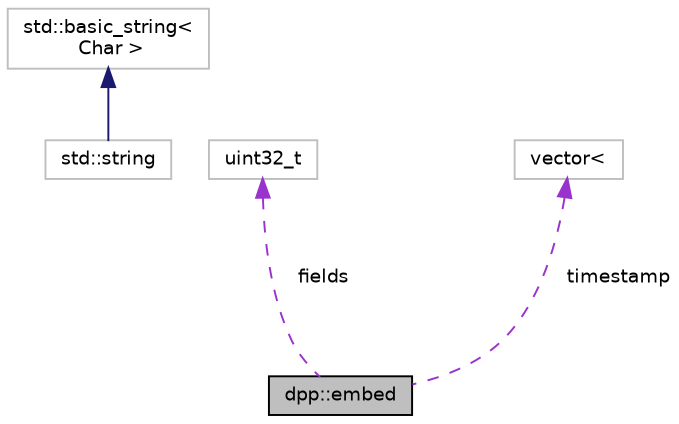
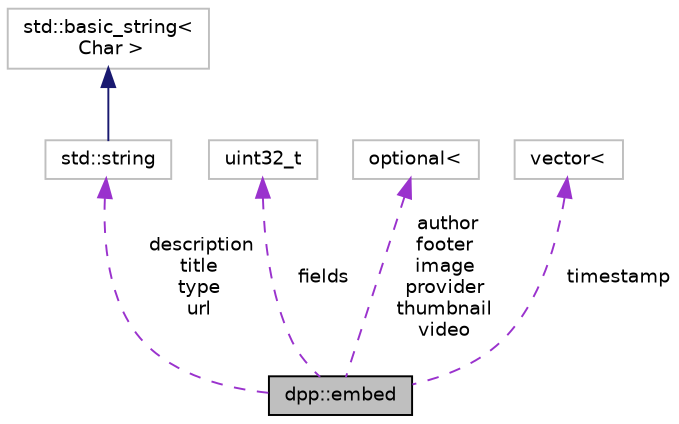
none -> (416, 160)
none -> (139, 336)
